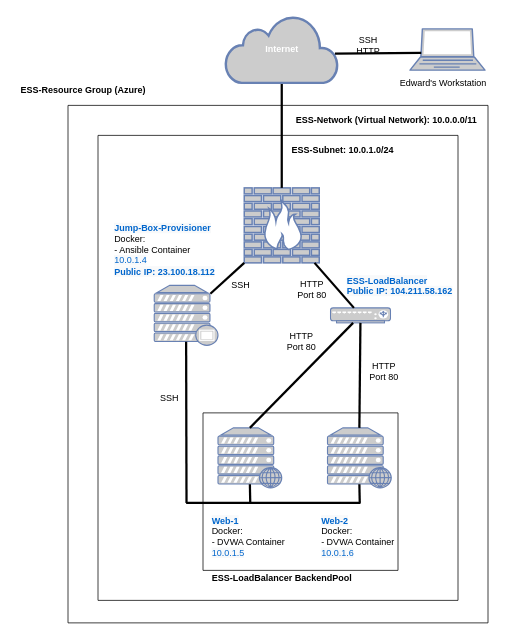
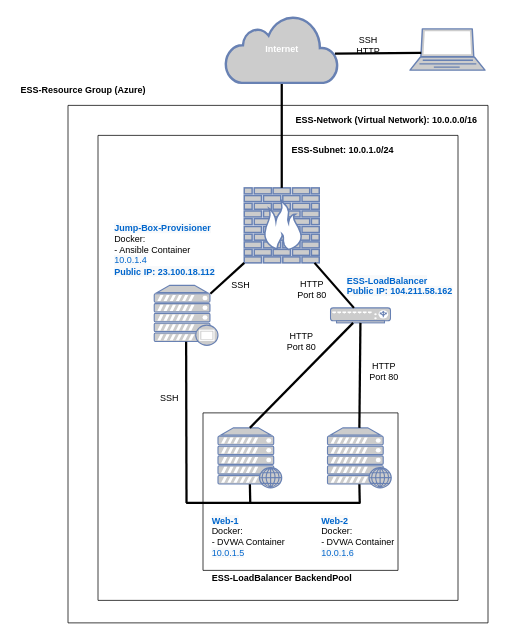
(443, 83) -> none
(388, 120) -> (388, 120)
